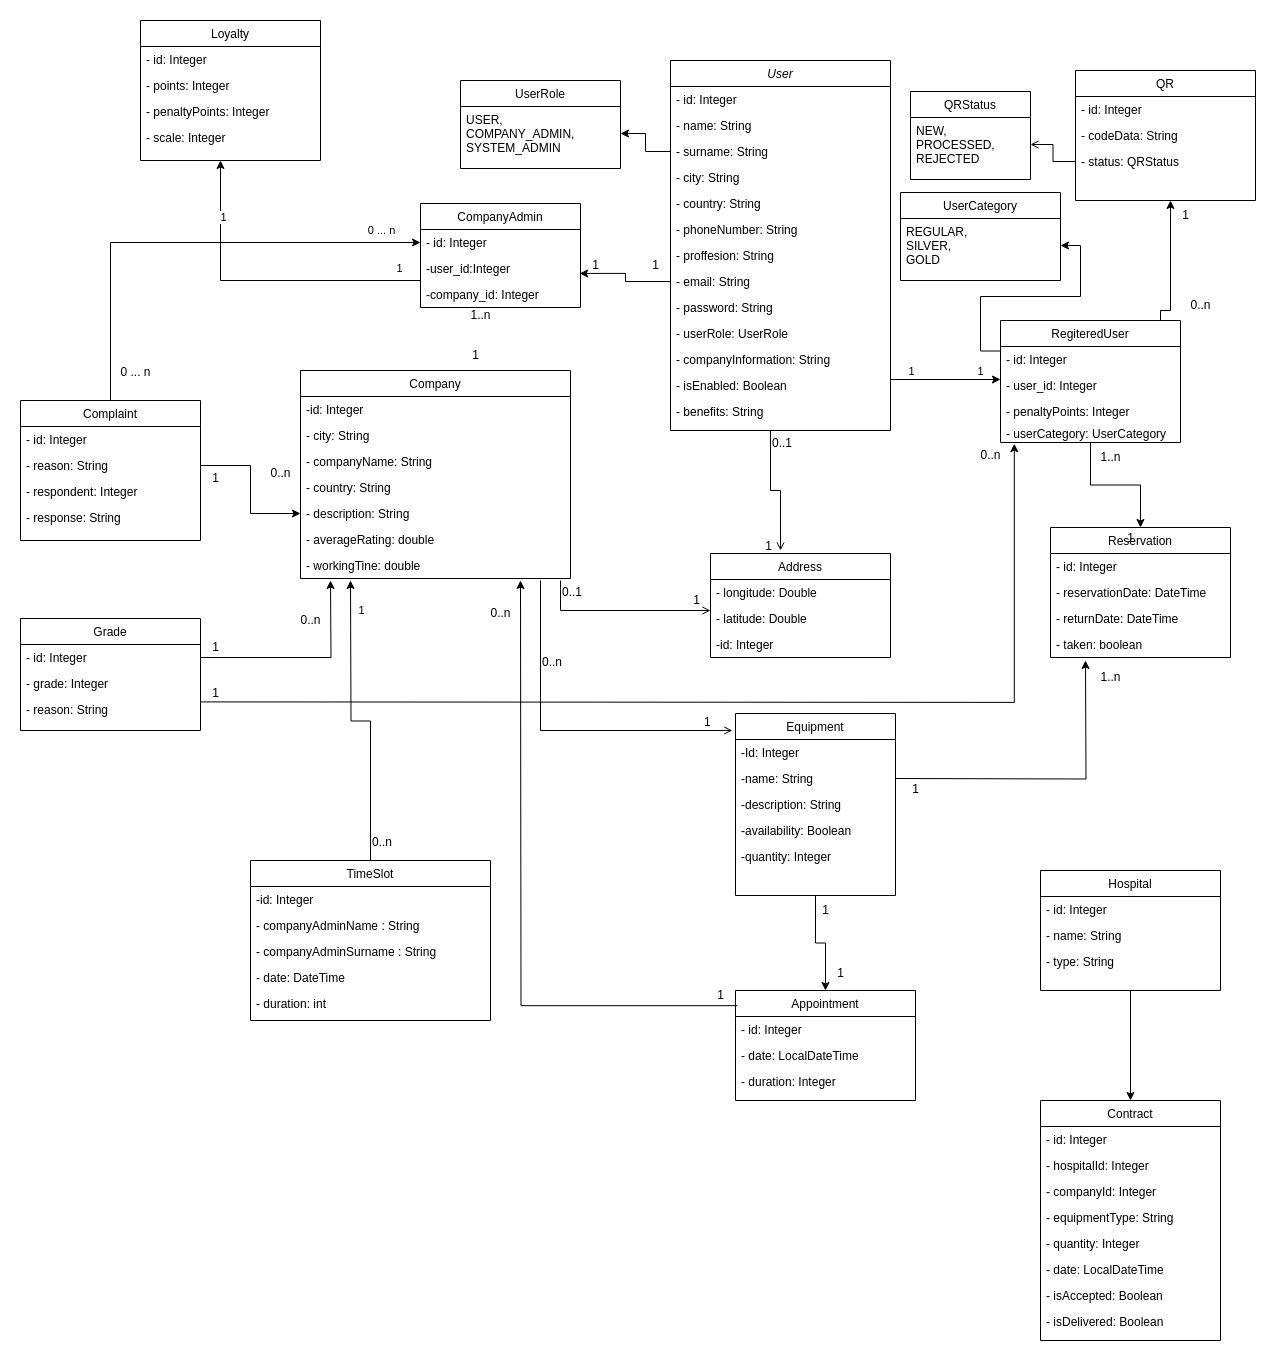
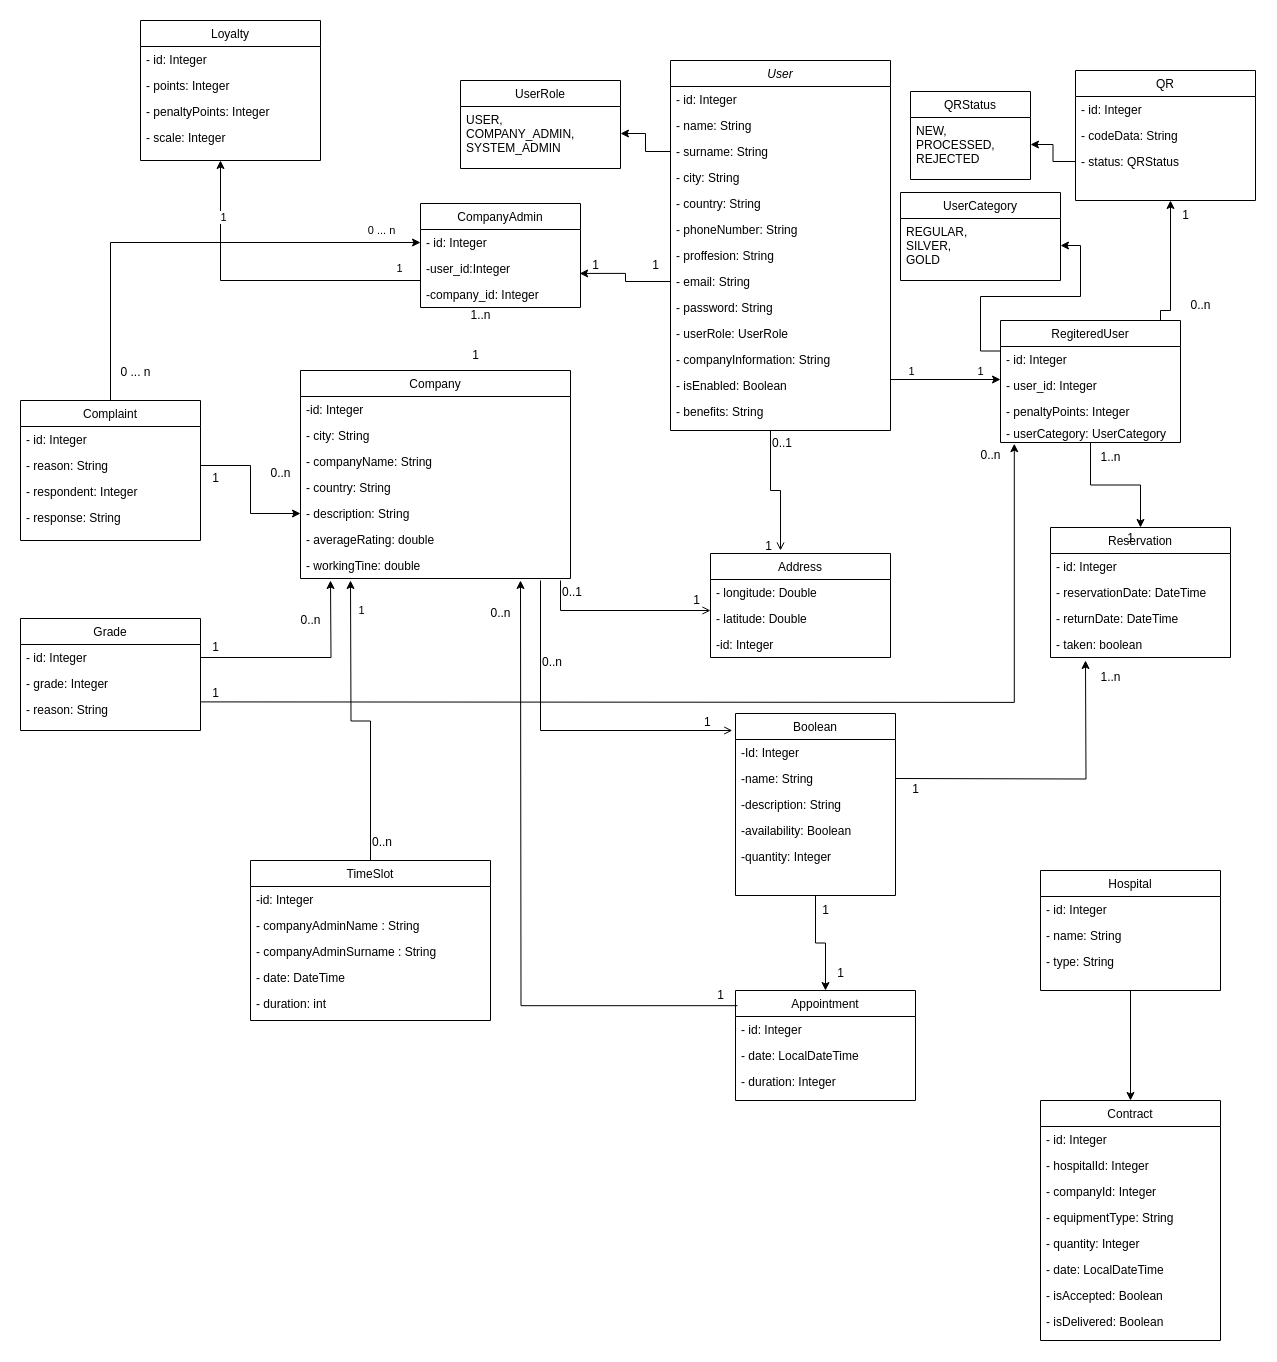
(1036, 145) -> (1038, 145)
(815, 727) -> (815, 727)
